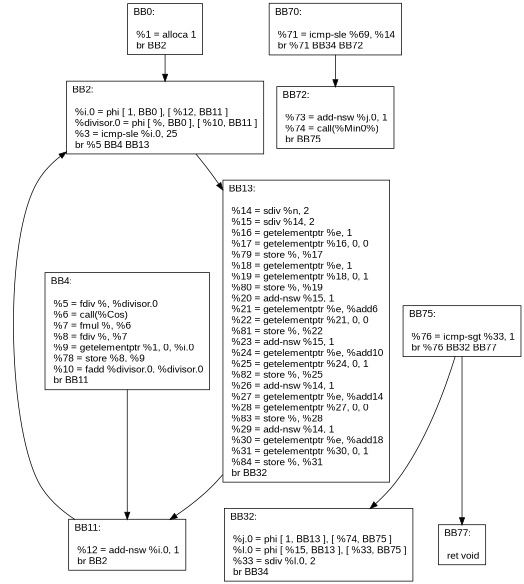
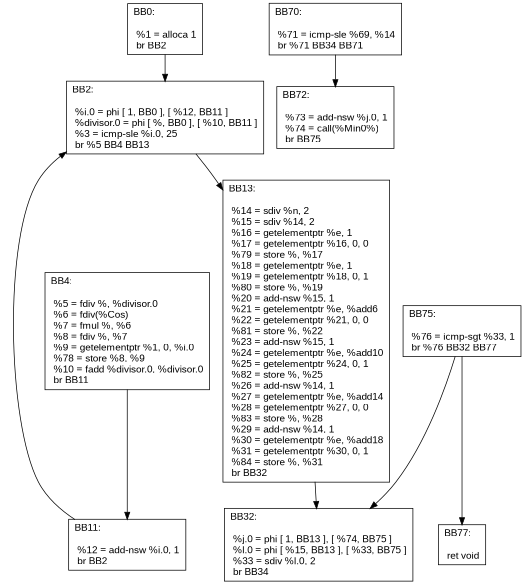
(319, 45) -> (319, 45)
(89, 315) -> (90, 315)
(201, 497) -> (316, 492)
